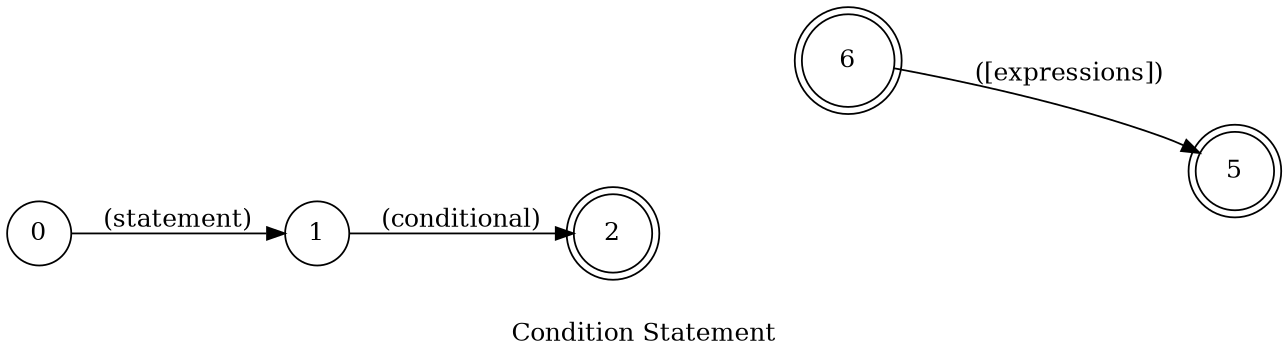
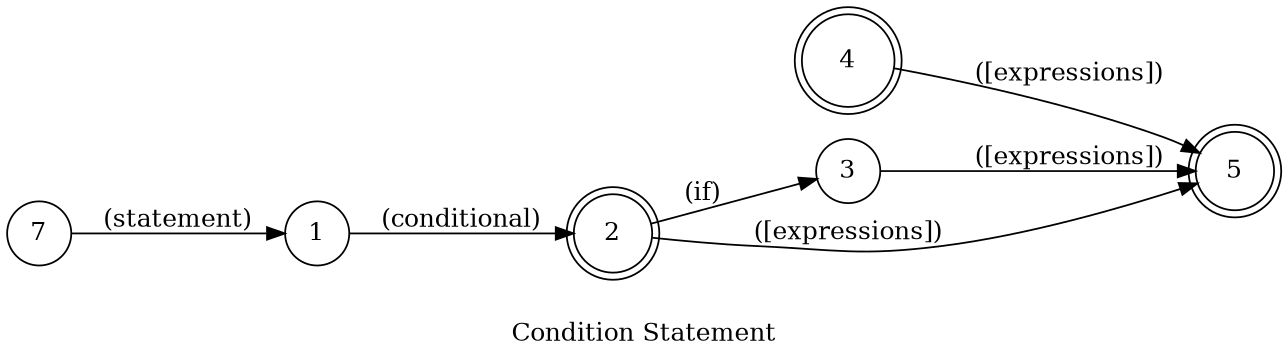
(848, 61) -> (848, 61)
none -> (848, 171)
(39, 233) -> (39, 233)
none -> (920, 248)
